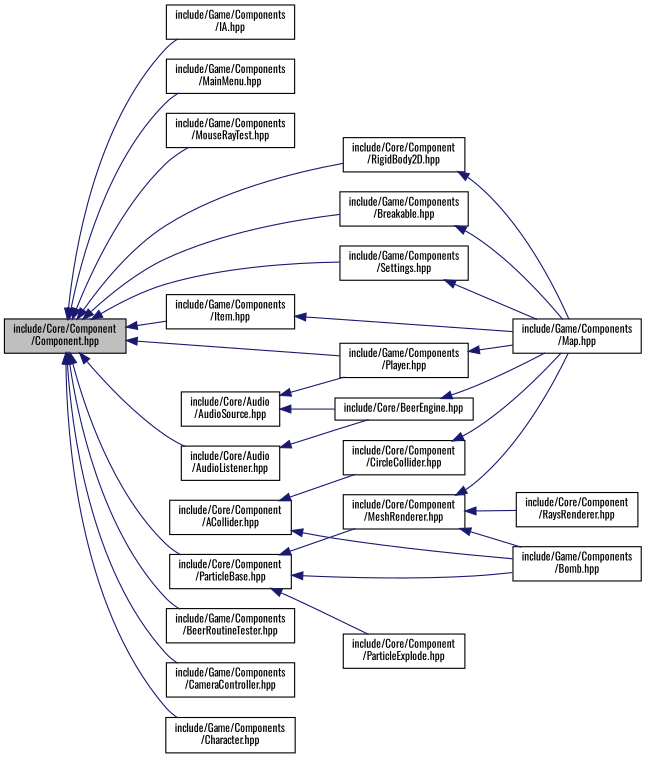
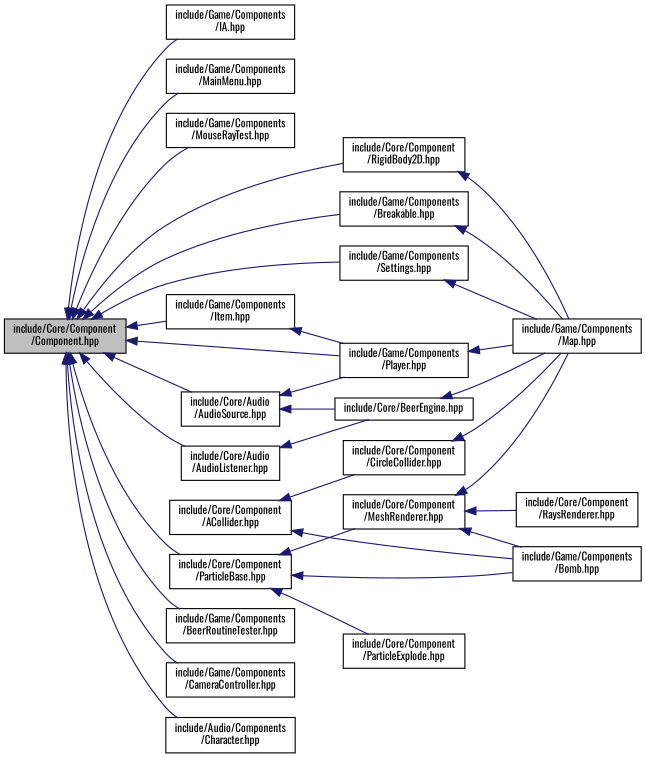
(409, 324) -> (323, 338)
none -> (153, 375)
(231, 735) -> (231, 735)
